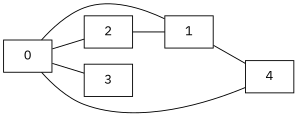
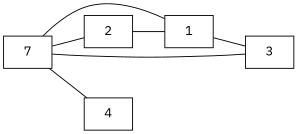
(229, 54) -> (229, 42)
(28, 56) -> (28, 52)
